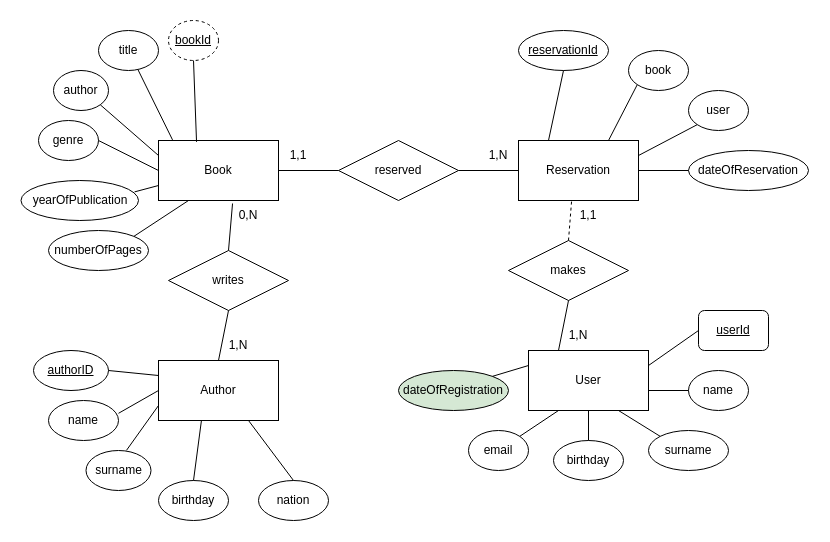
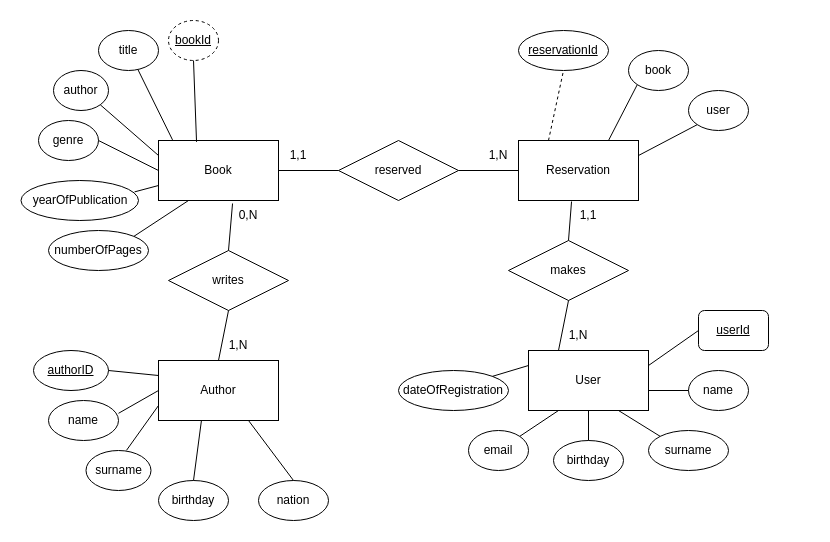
(556, 104) -> (556, 104)
(664, 171) -> none
(749, 171) -> none
(570, 221) -> (570, 221)
(454, 391) -> (454, 391)
